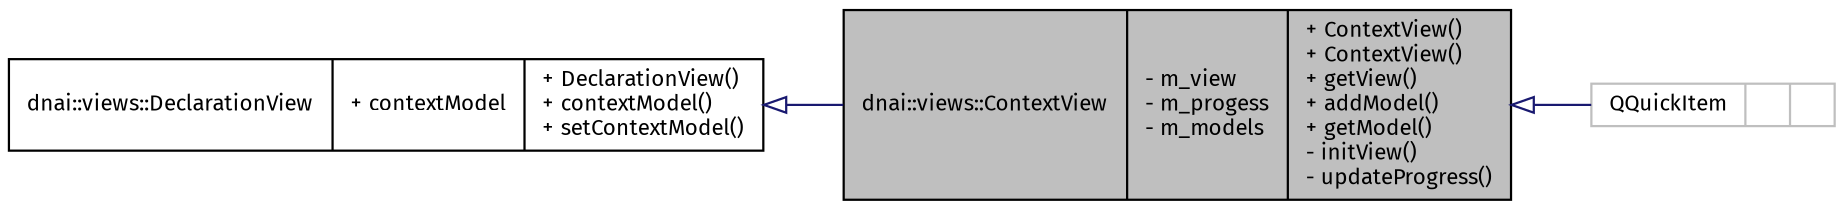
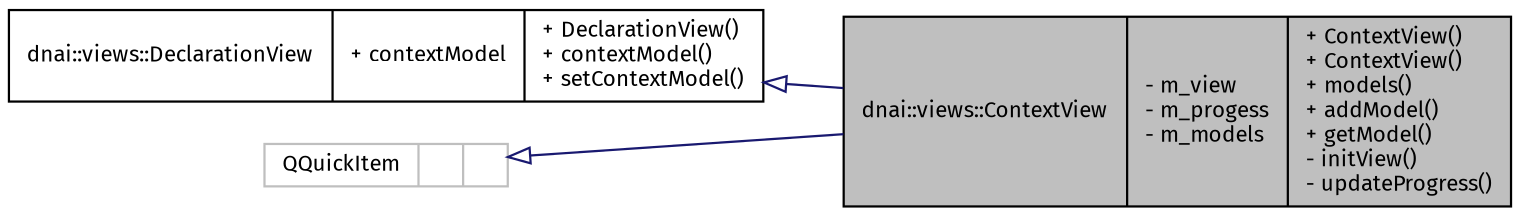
(1361, 79) -> (1359, 86)
(1563, 105) -> (687, 145)
